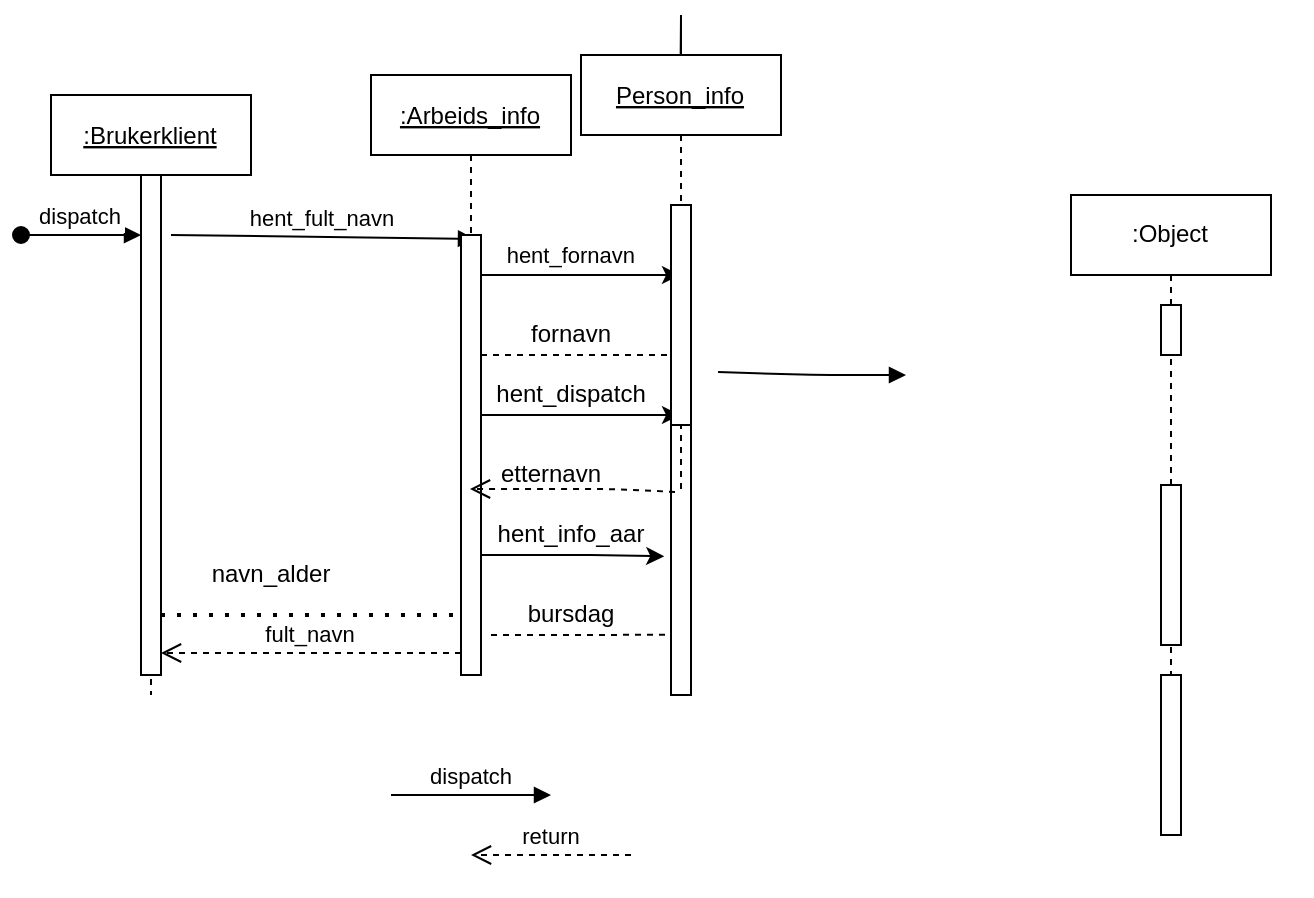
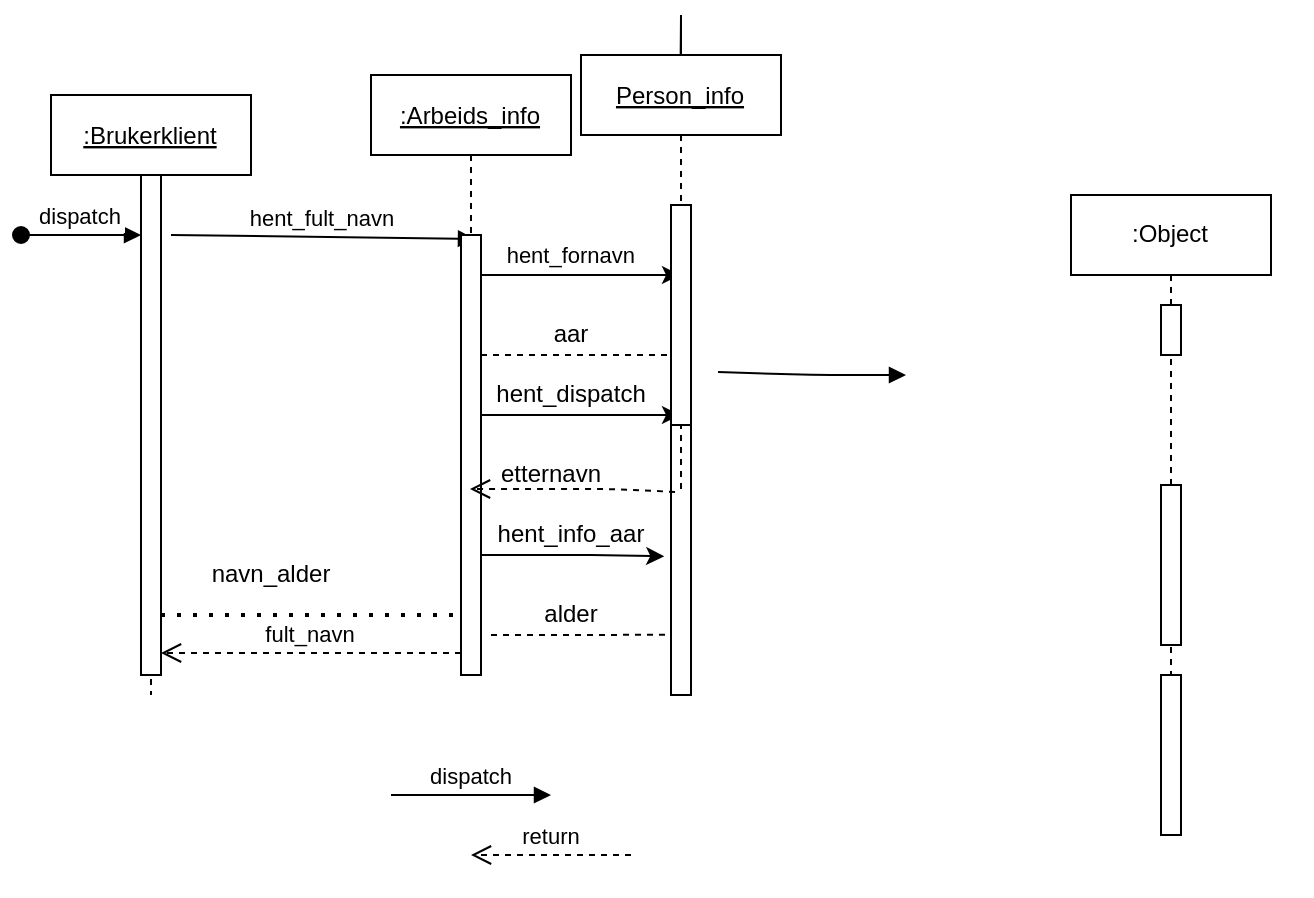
(572, 335) -> (572, 335)
(572, 615) -> (572, 615)
